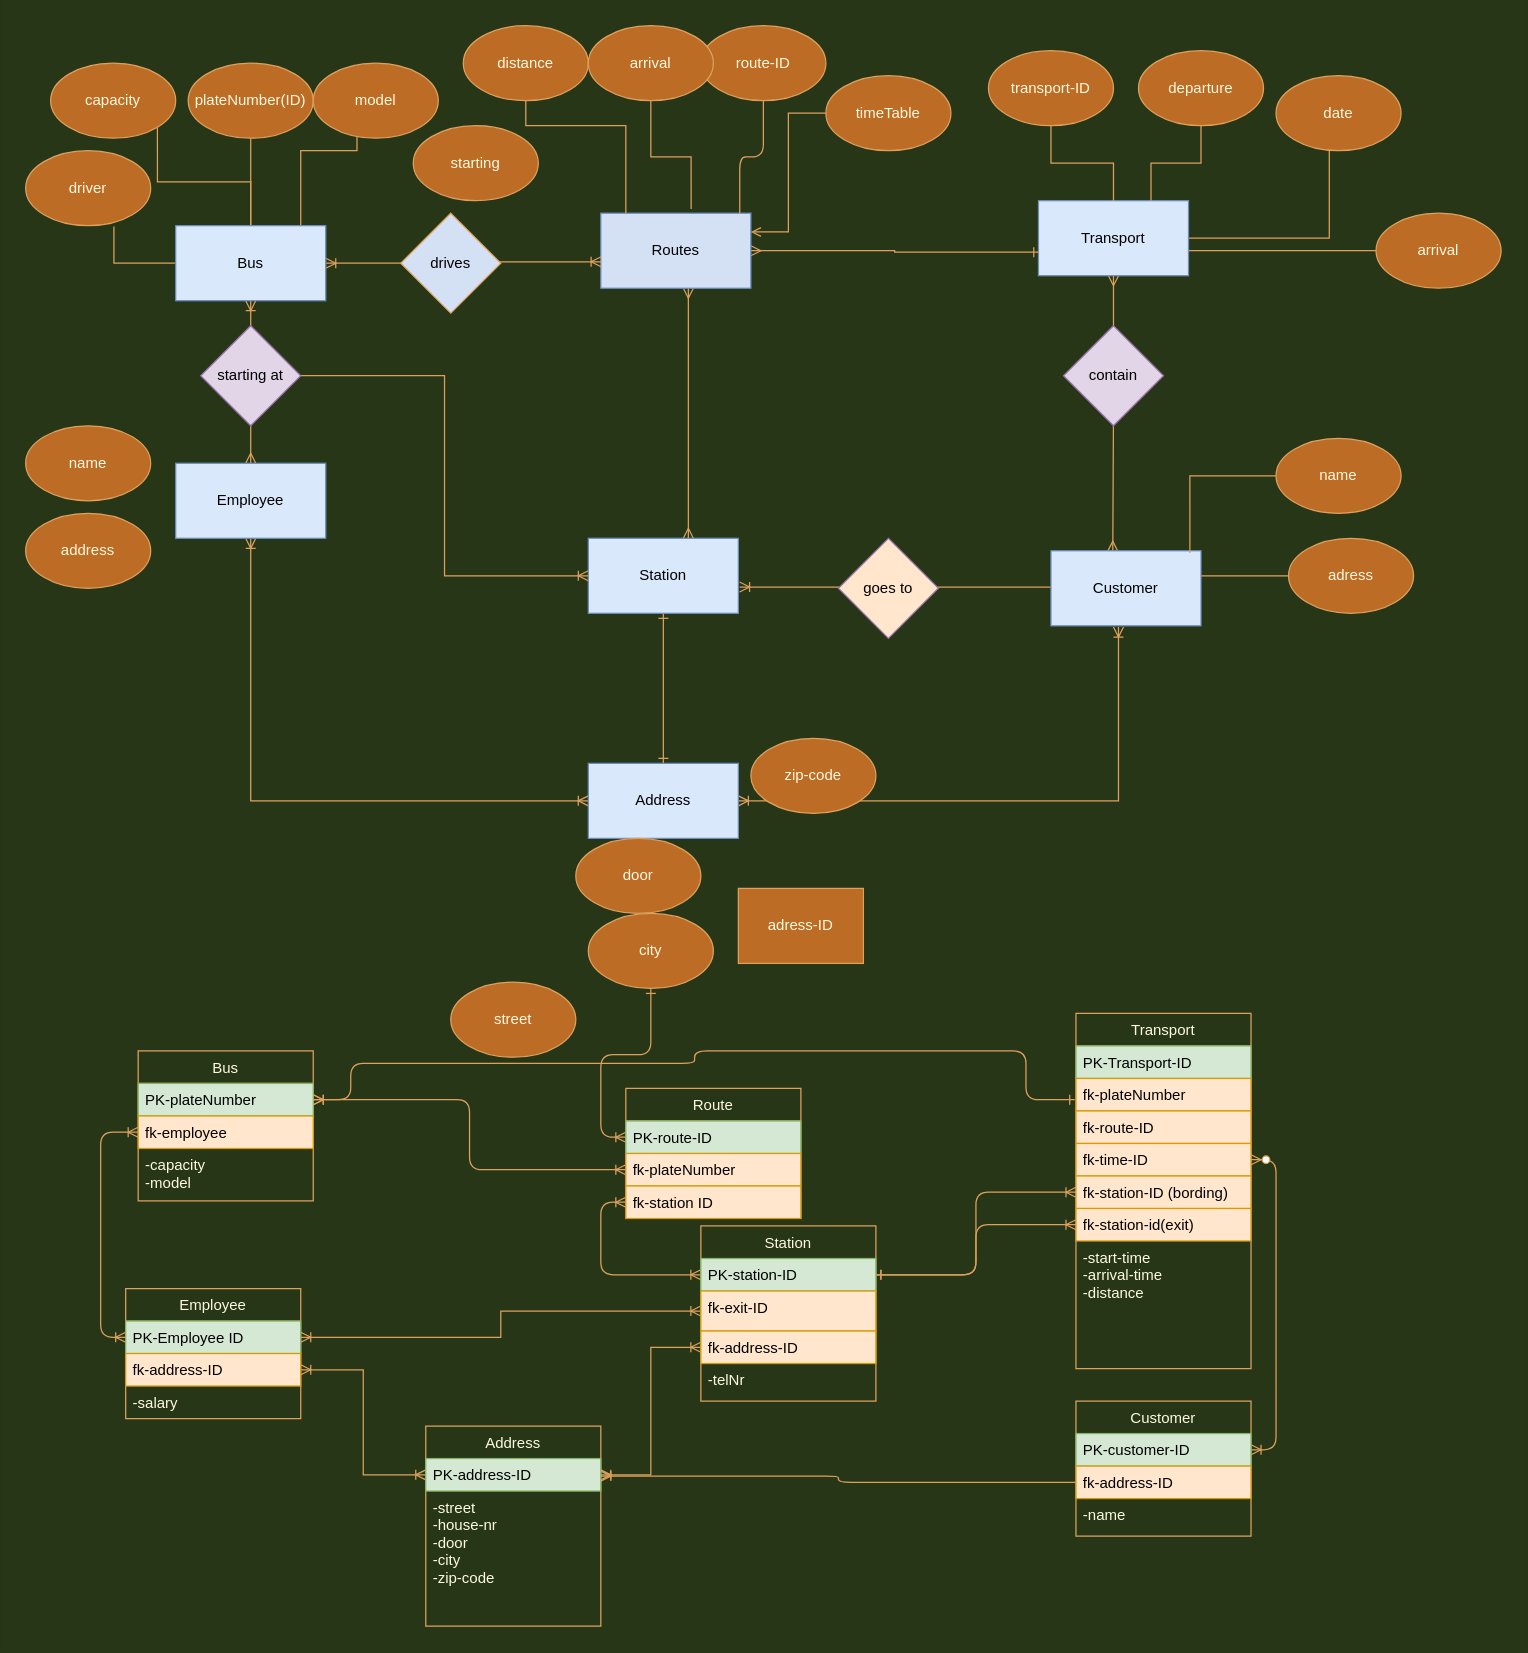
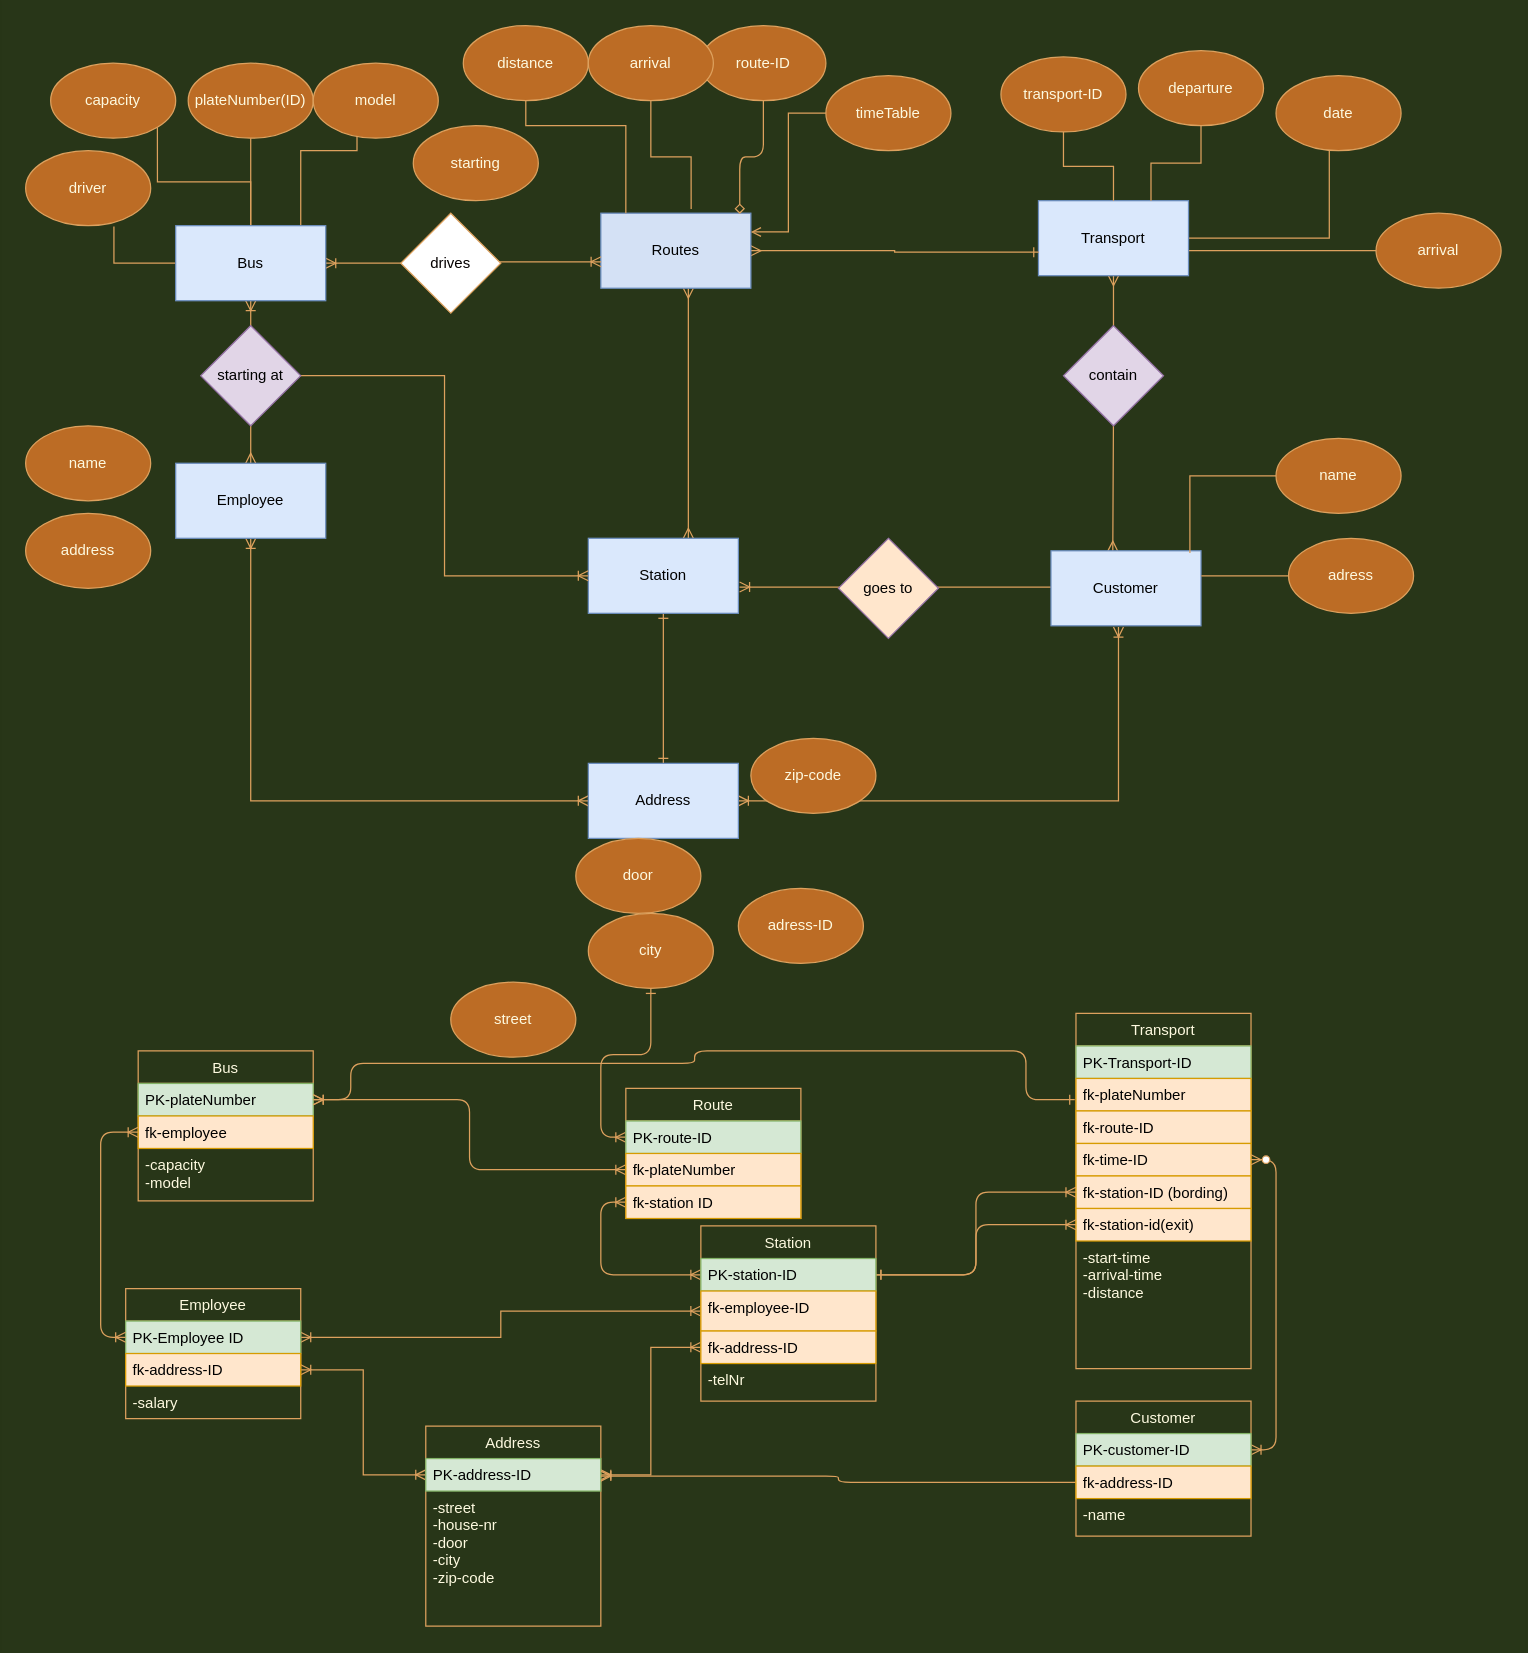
(1051, 88) -> (1063, 94)
(740, 208) -> (740, 203)
(451, 263) -> (451, 263)
(801, 926) -> (801, 926)
(748, 1308) -> (764, 1308)
